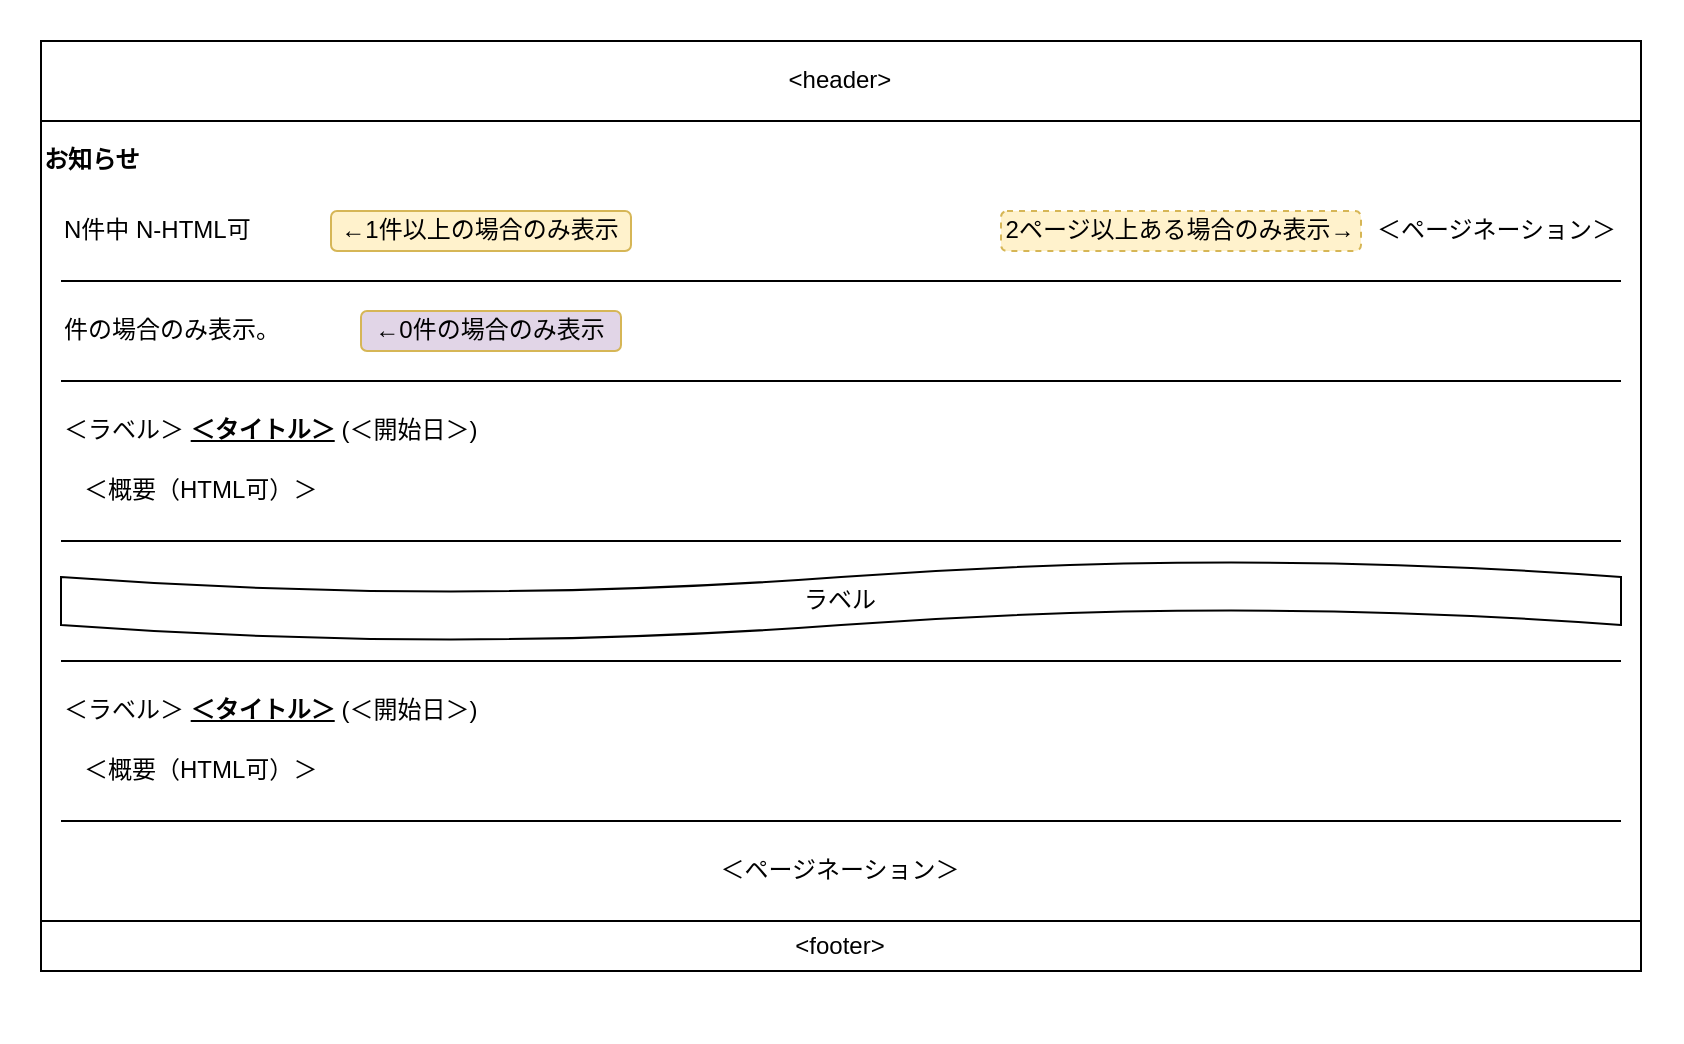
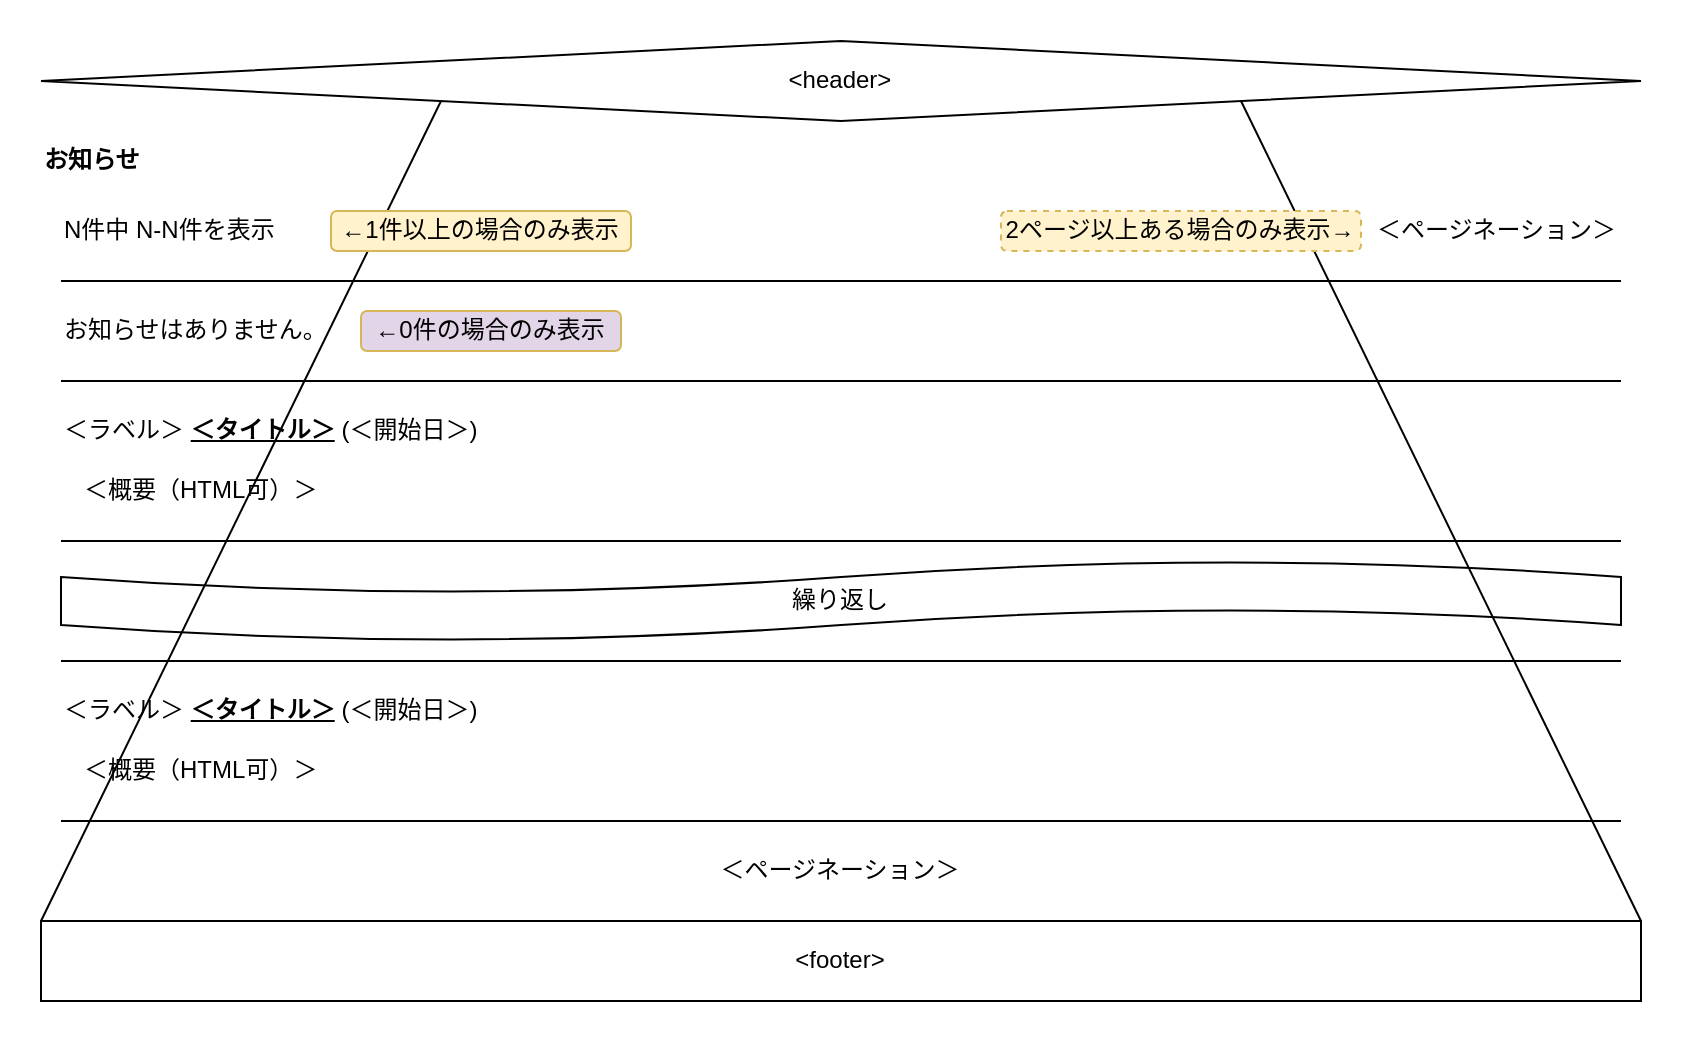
(841, 81) -> (841, 81)
(152, 231) -> (167, 231)
(173, 331) -> (197, 331)
(841, 601) -> (841, 601)
(841, 946) -> (841, 961)
